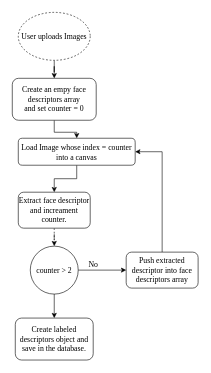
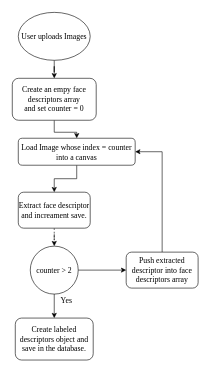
(54, 36) -> (54, 36)
(54, 210) -> (54, 210)
(93, 264) -> none
none -> (66, 300)
